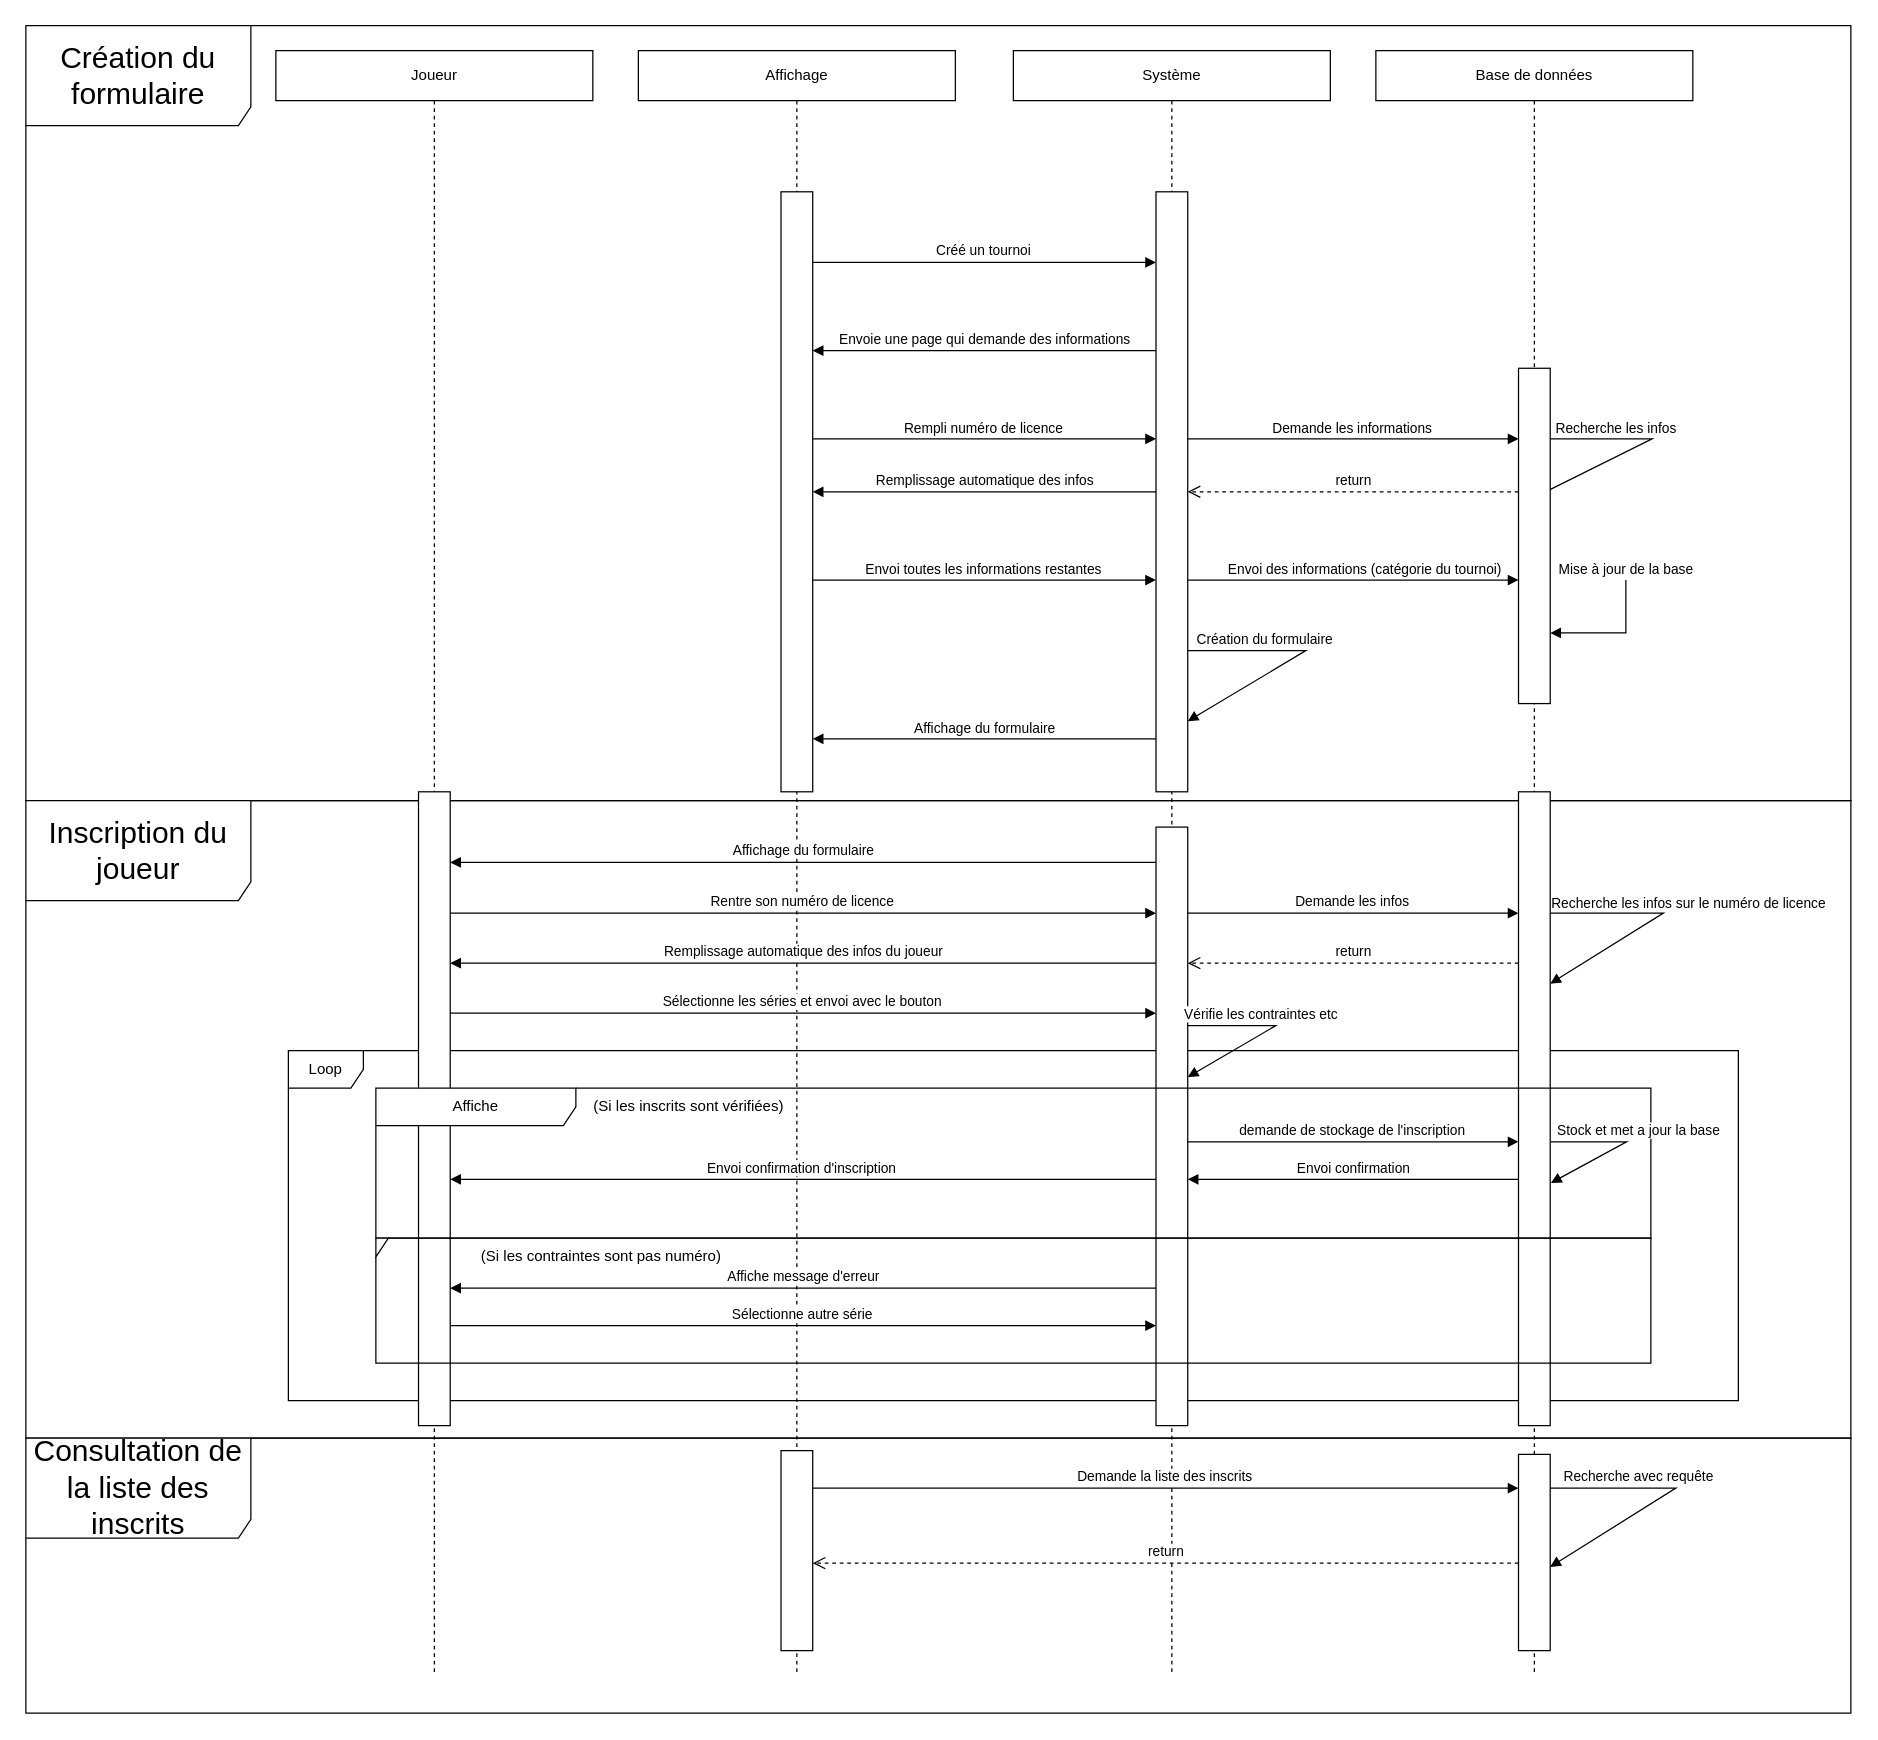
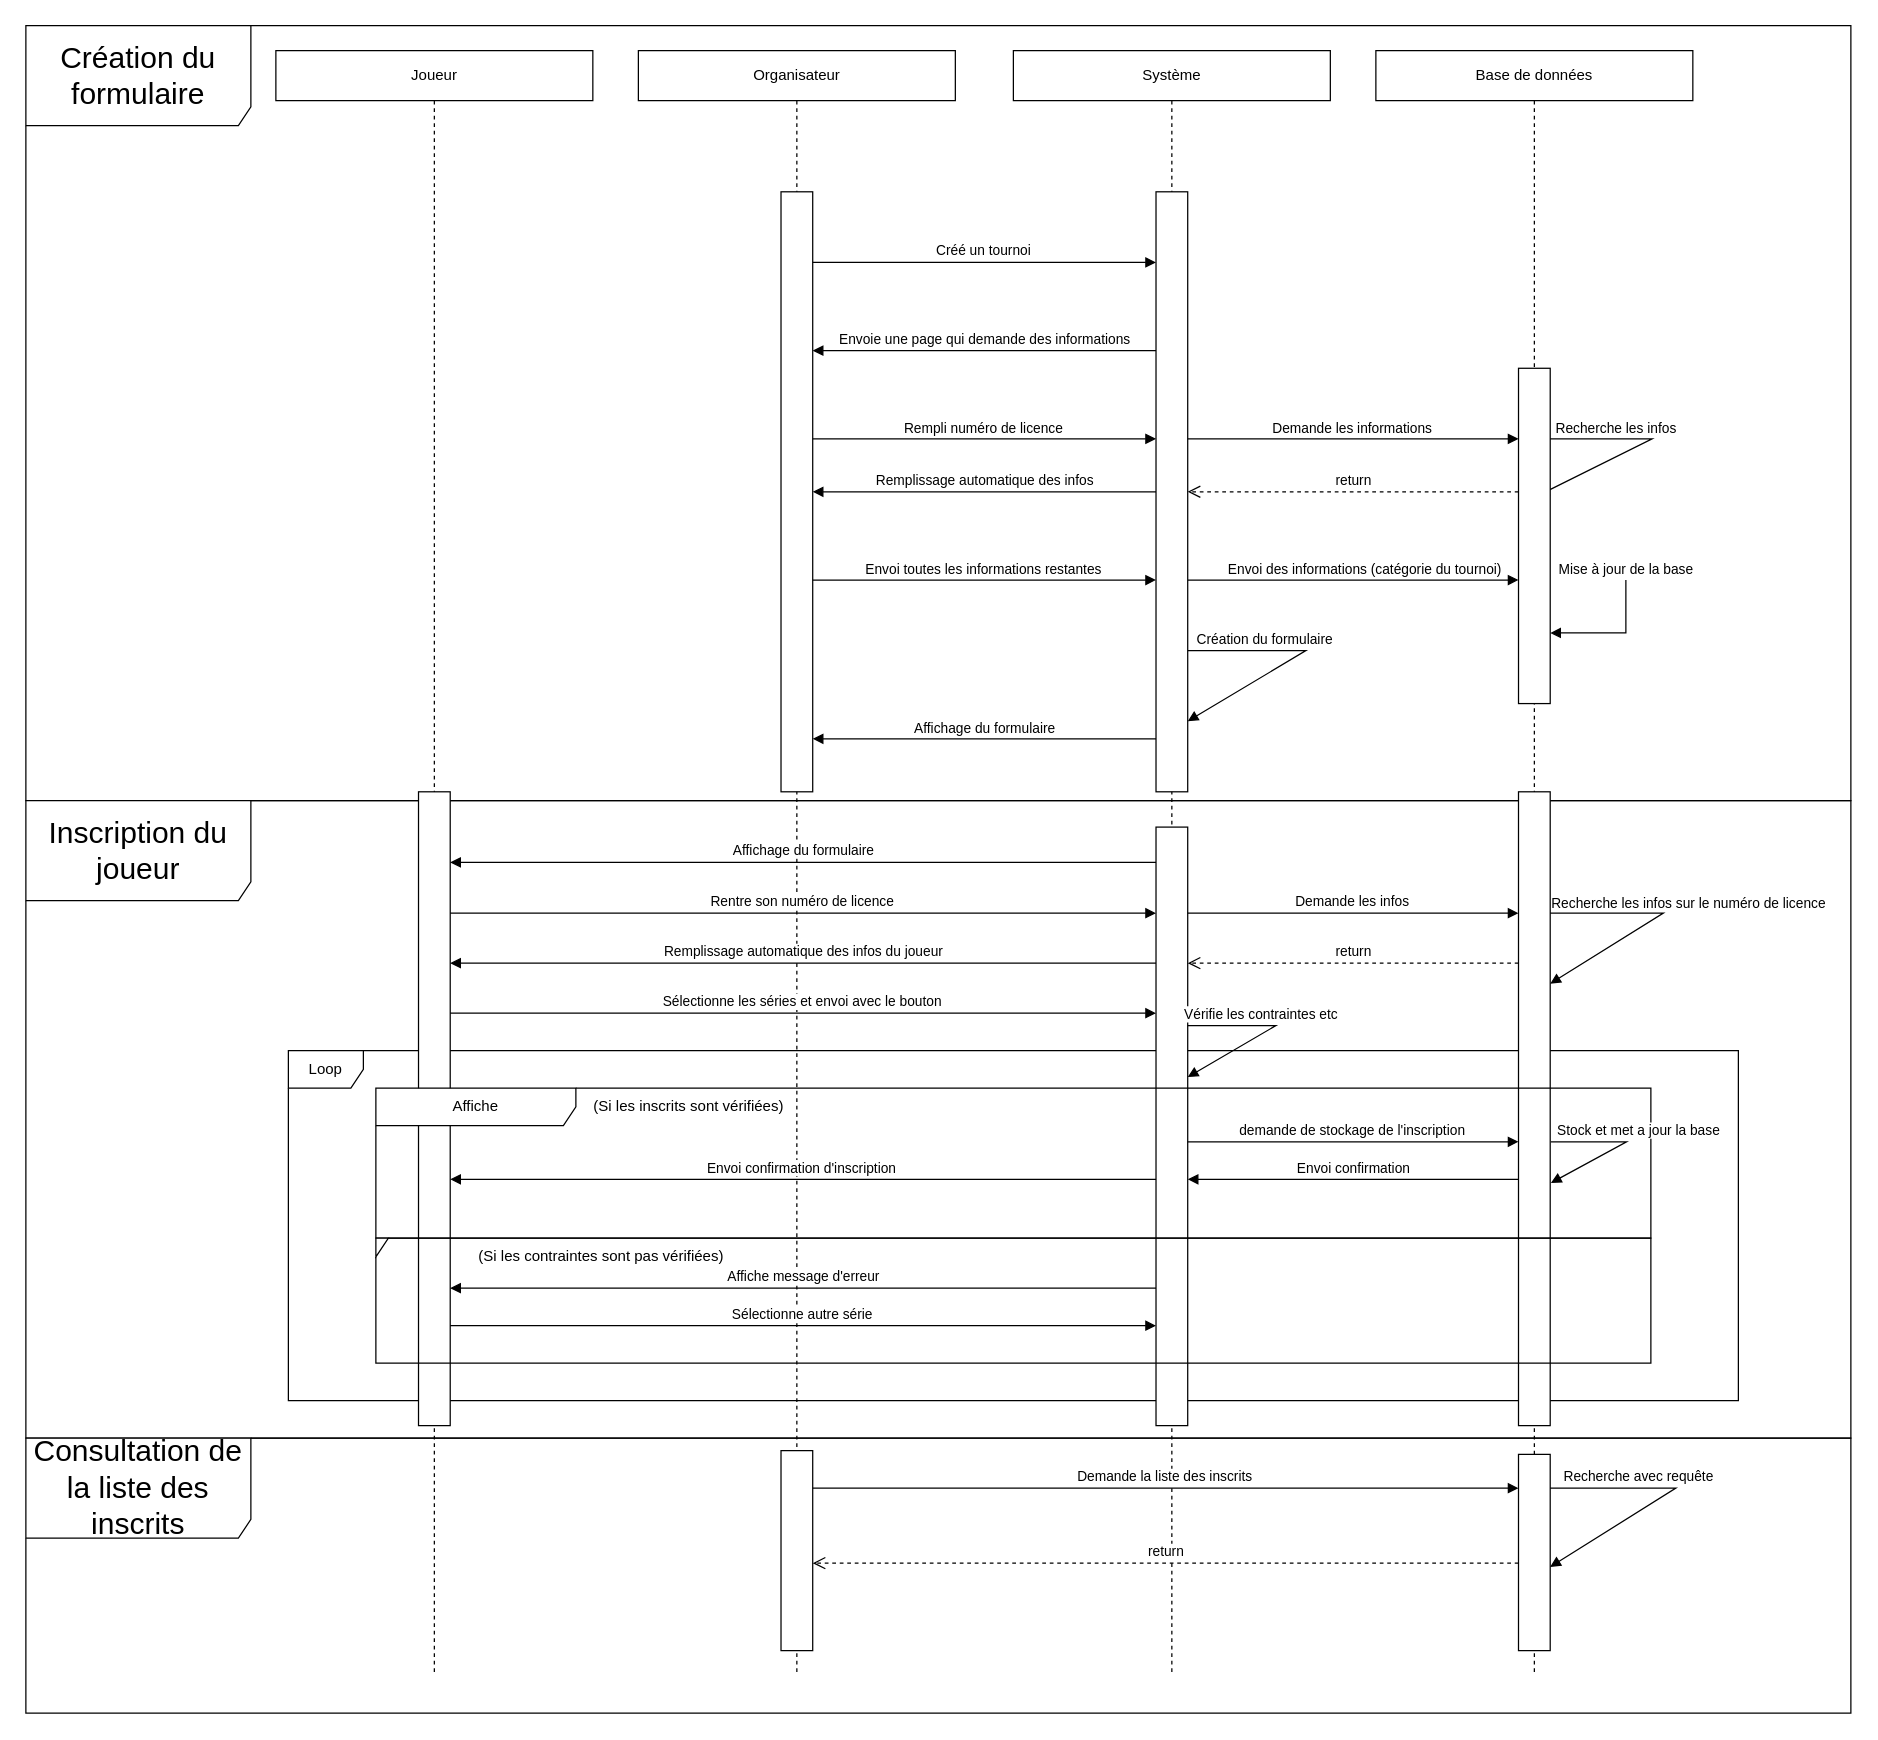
(797, 76) -> (797, 76)
(601, 1257) -> (601, 1257)
